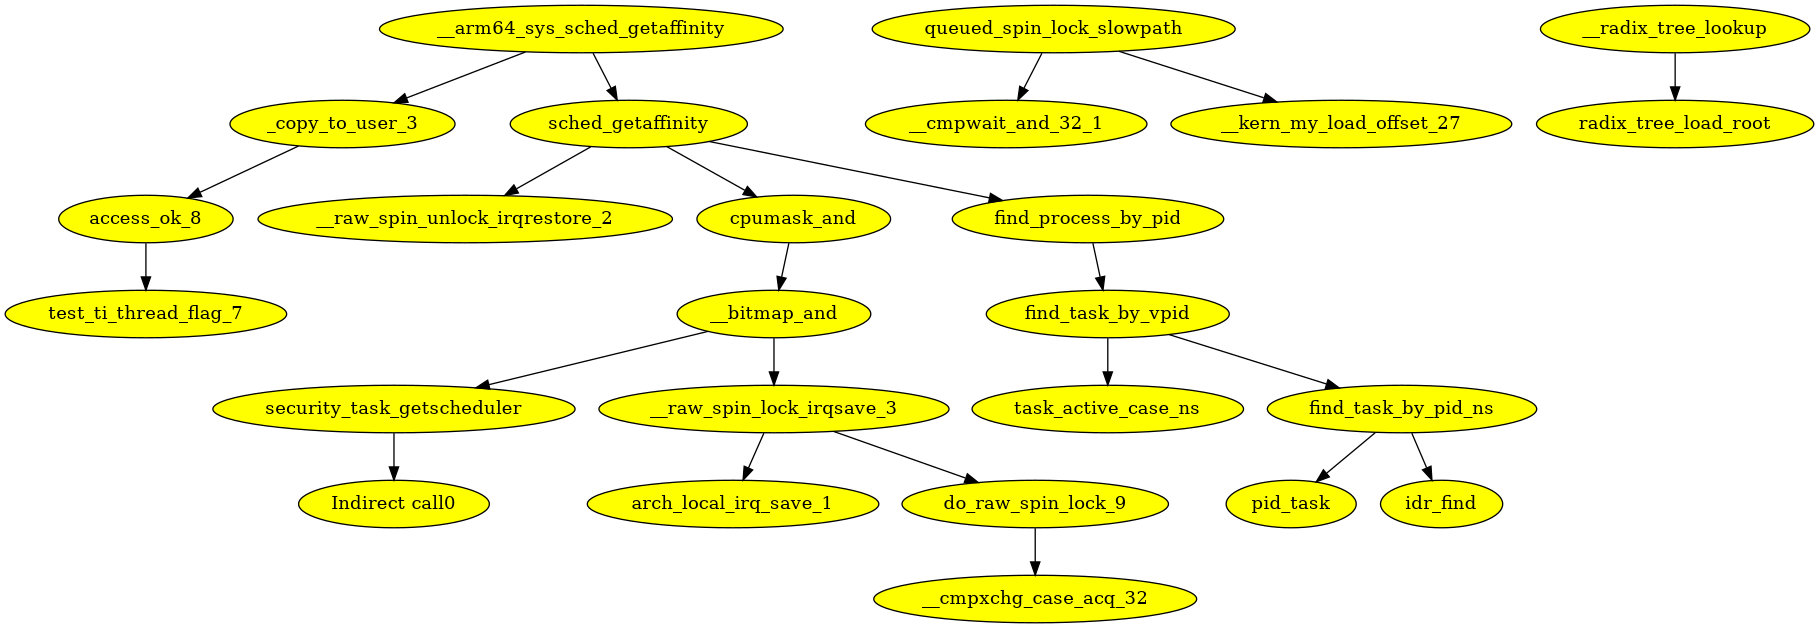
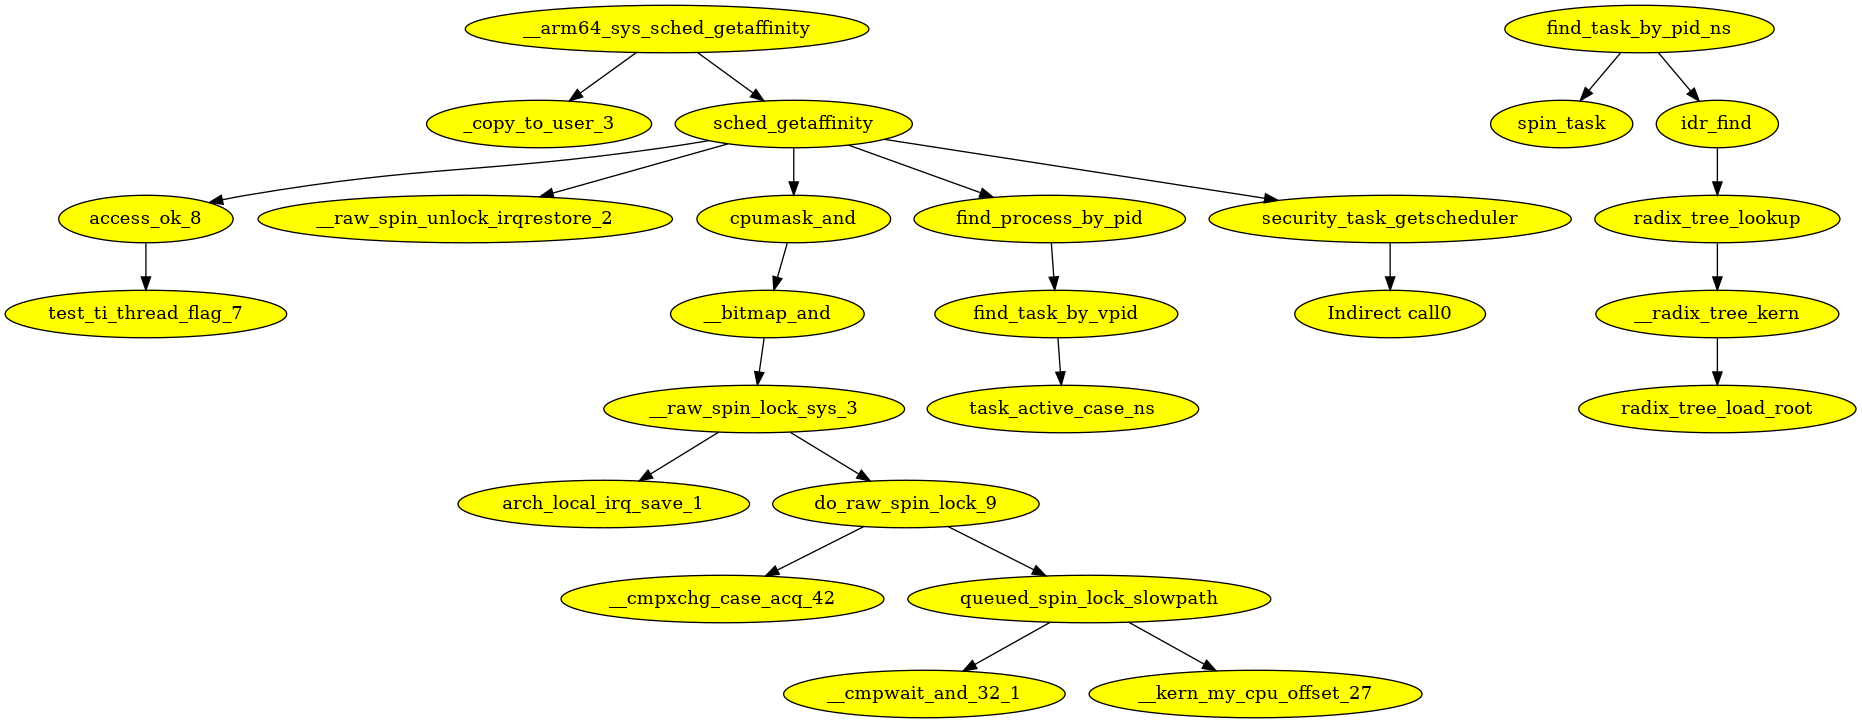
(1675, 29) -> (1717, 314)
(1341, 124) -> (1256, 694)
(249, 169) -> (466, 169)
none -> (1717, 219)
(598, 358) -> (1074, 169)
(1248, 359) -> none
(774, 409) -> (754, 409)
(1291, 504) -> (1562, 124)
none -> (991, 548)
(1035, 599) -> (723, 599)
